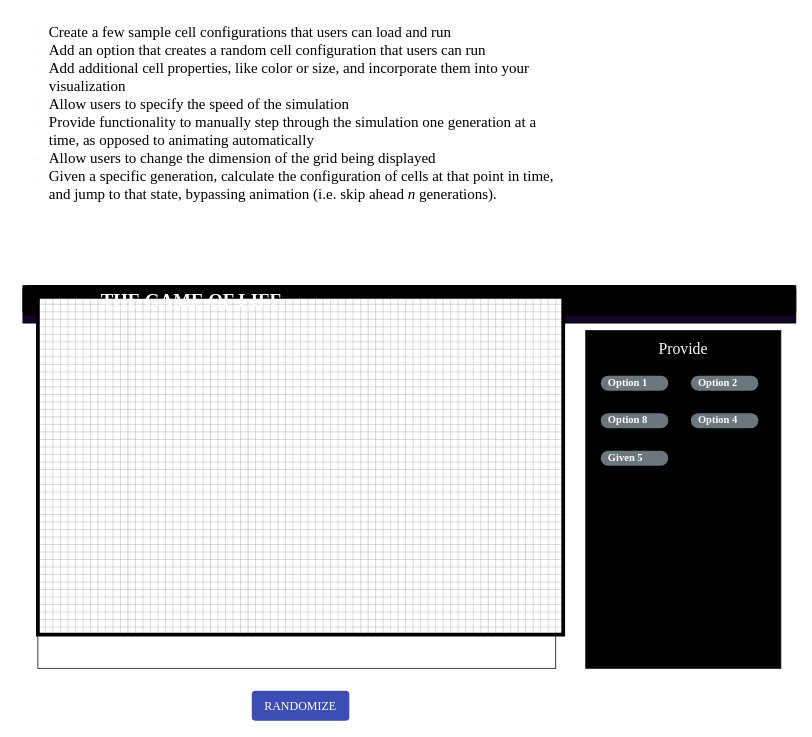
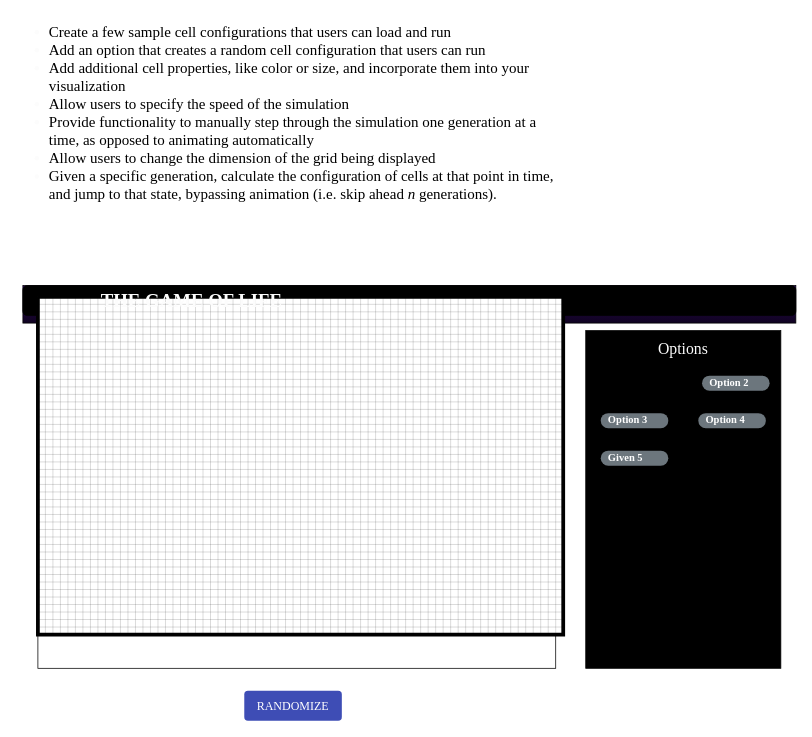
(683, 349) -> (683, 349)
(634, 383) -> none
(724, 383) -> (735, 383)
(629, 420) -> (629, 420)
(724, 420) -> (732, 420)
(300, 705) -> (293, 705)
